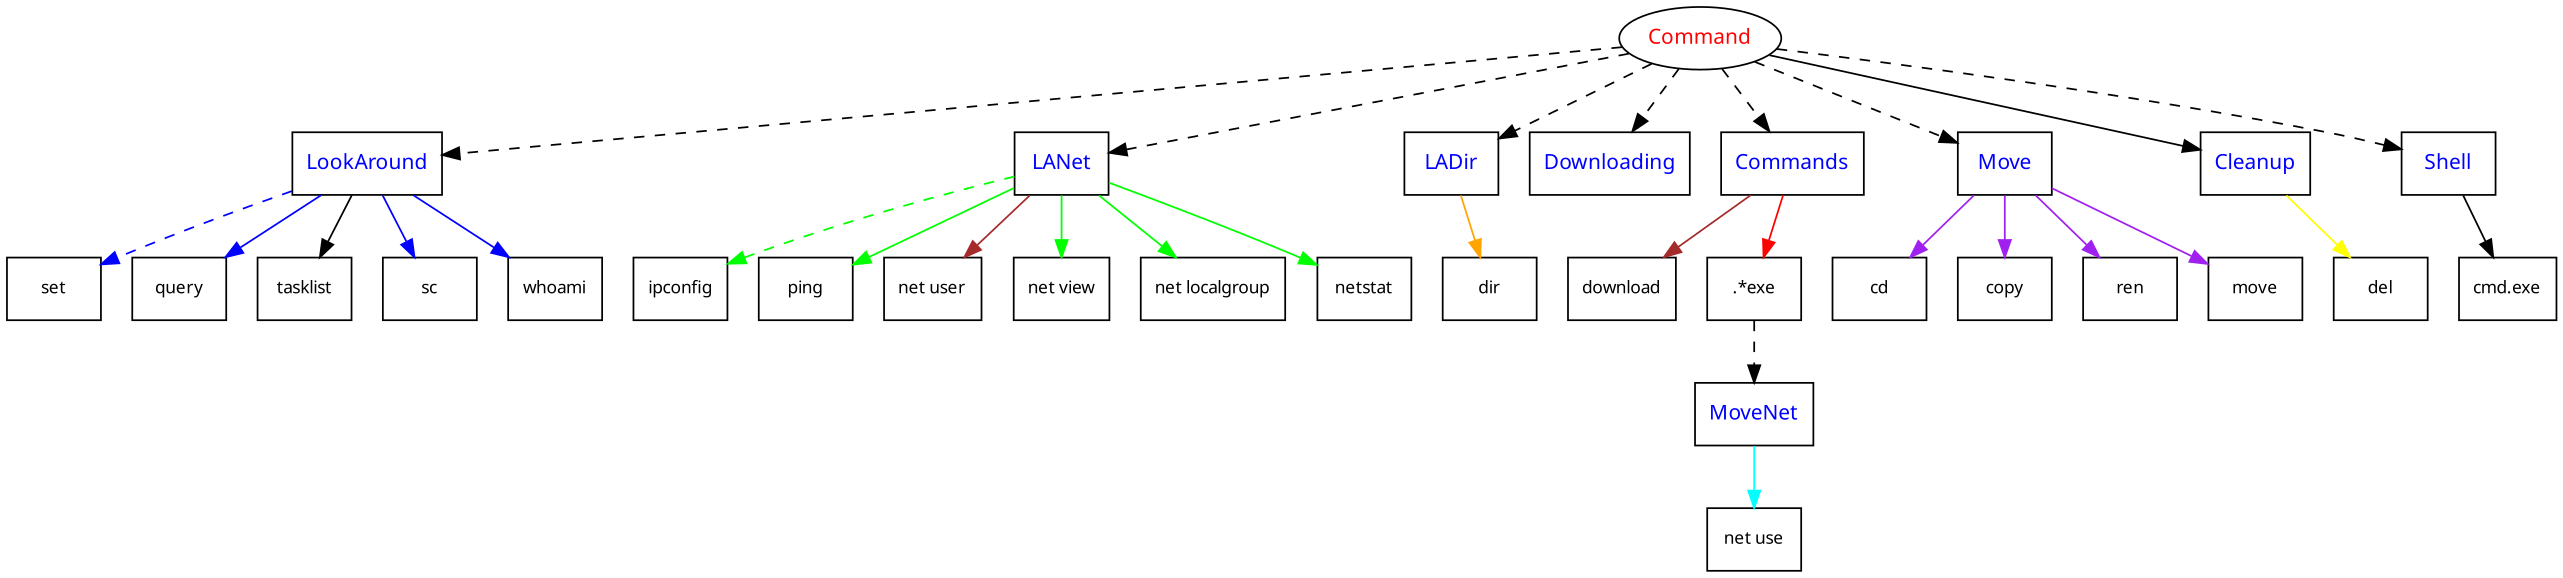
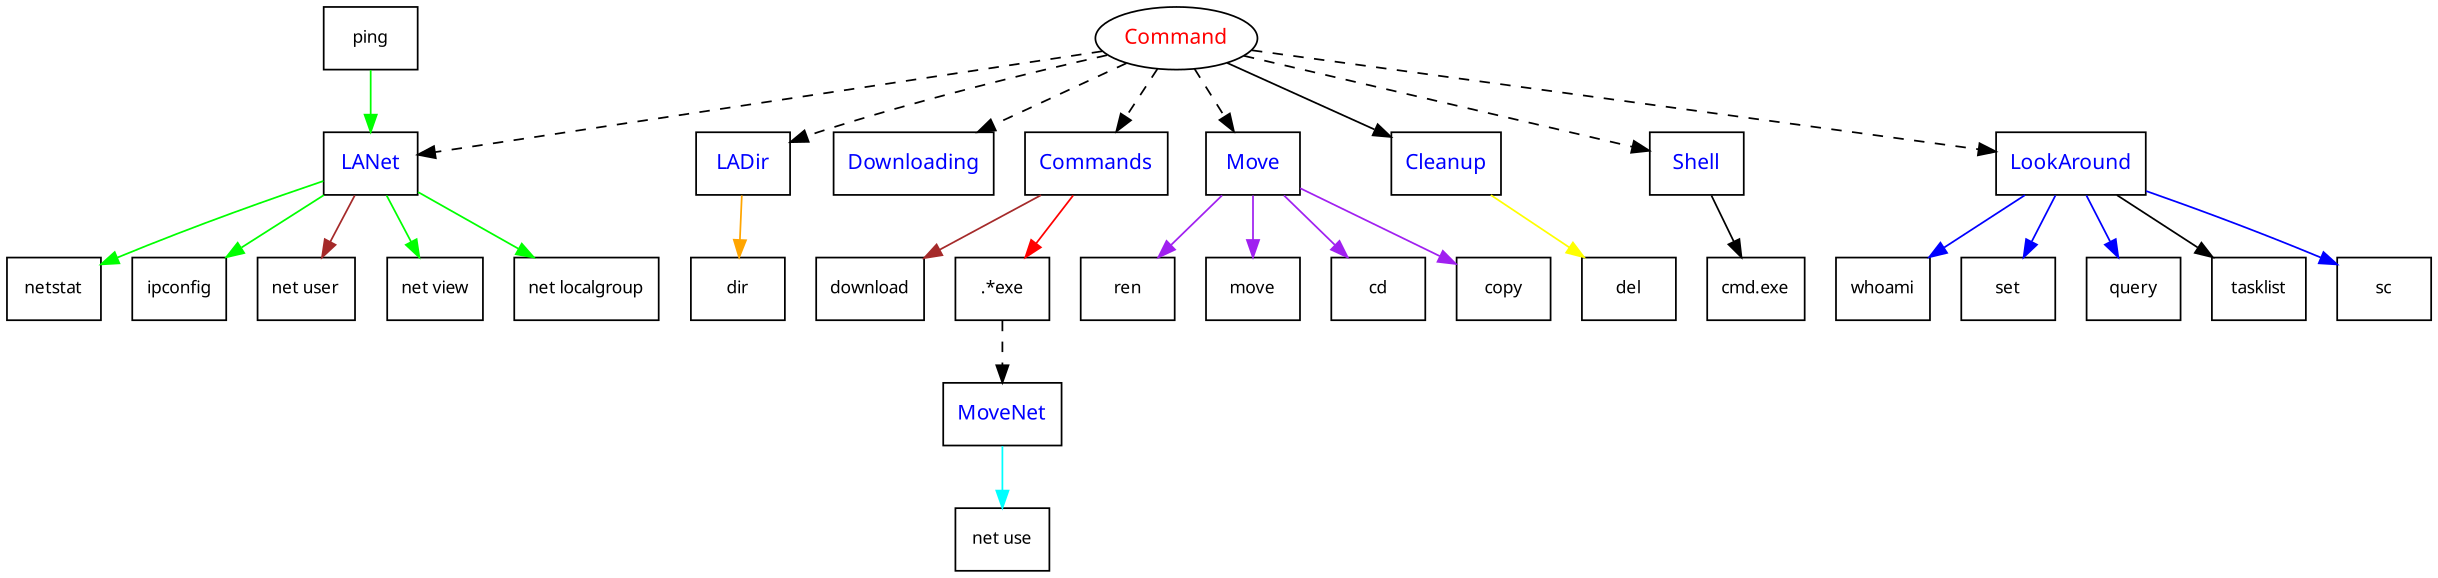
(878, 213) -> (283, 221)
(204, 223) -> (2044, 218)
(941, 223) -> (371, 92)
